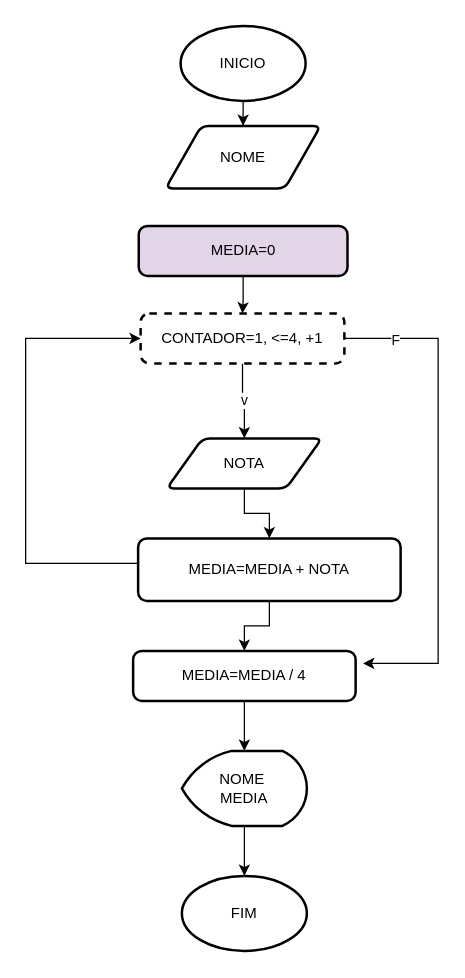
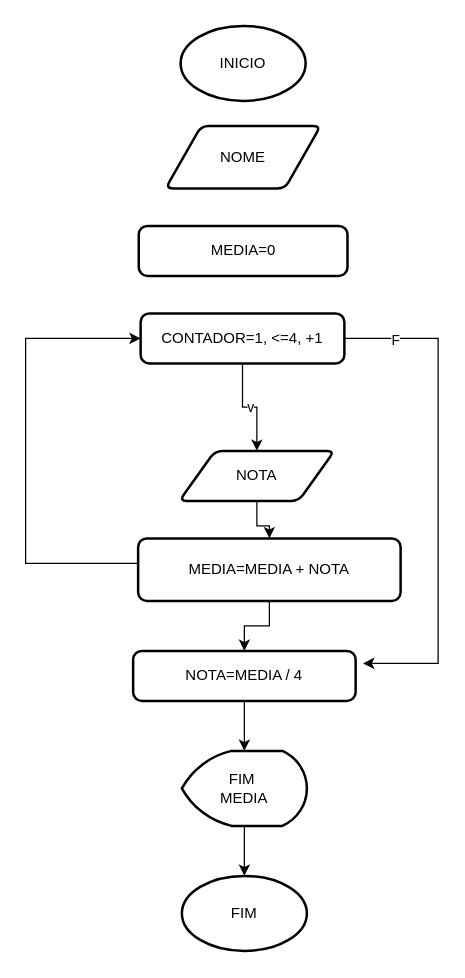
(243, 118) -> none
(243, 251) -> (243, 251)
(243, 290) -> none
(243, 338) -> (243, 338)
(244, 463) -> (257, 476)
(244, 676) -> (244, 676)
(244, 788) -> (244, 788)
